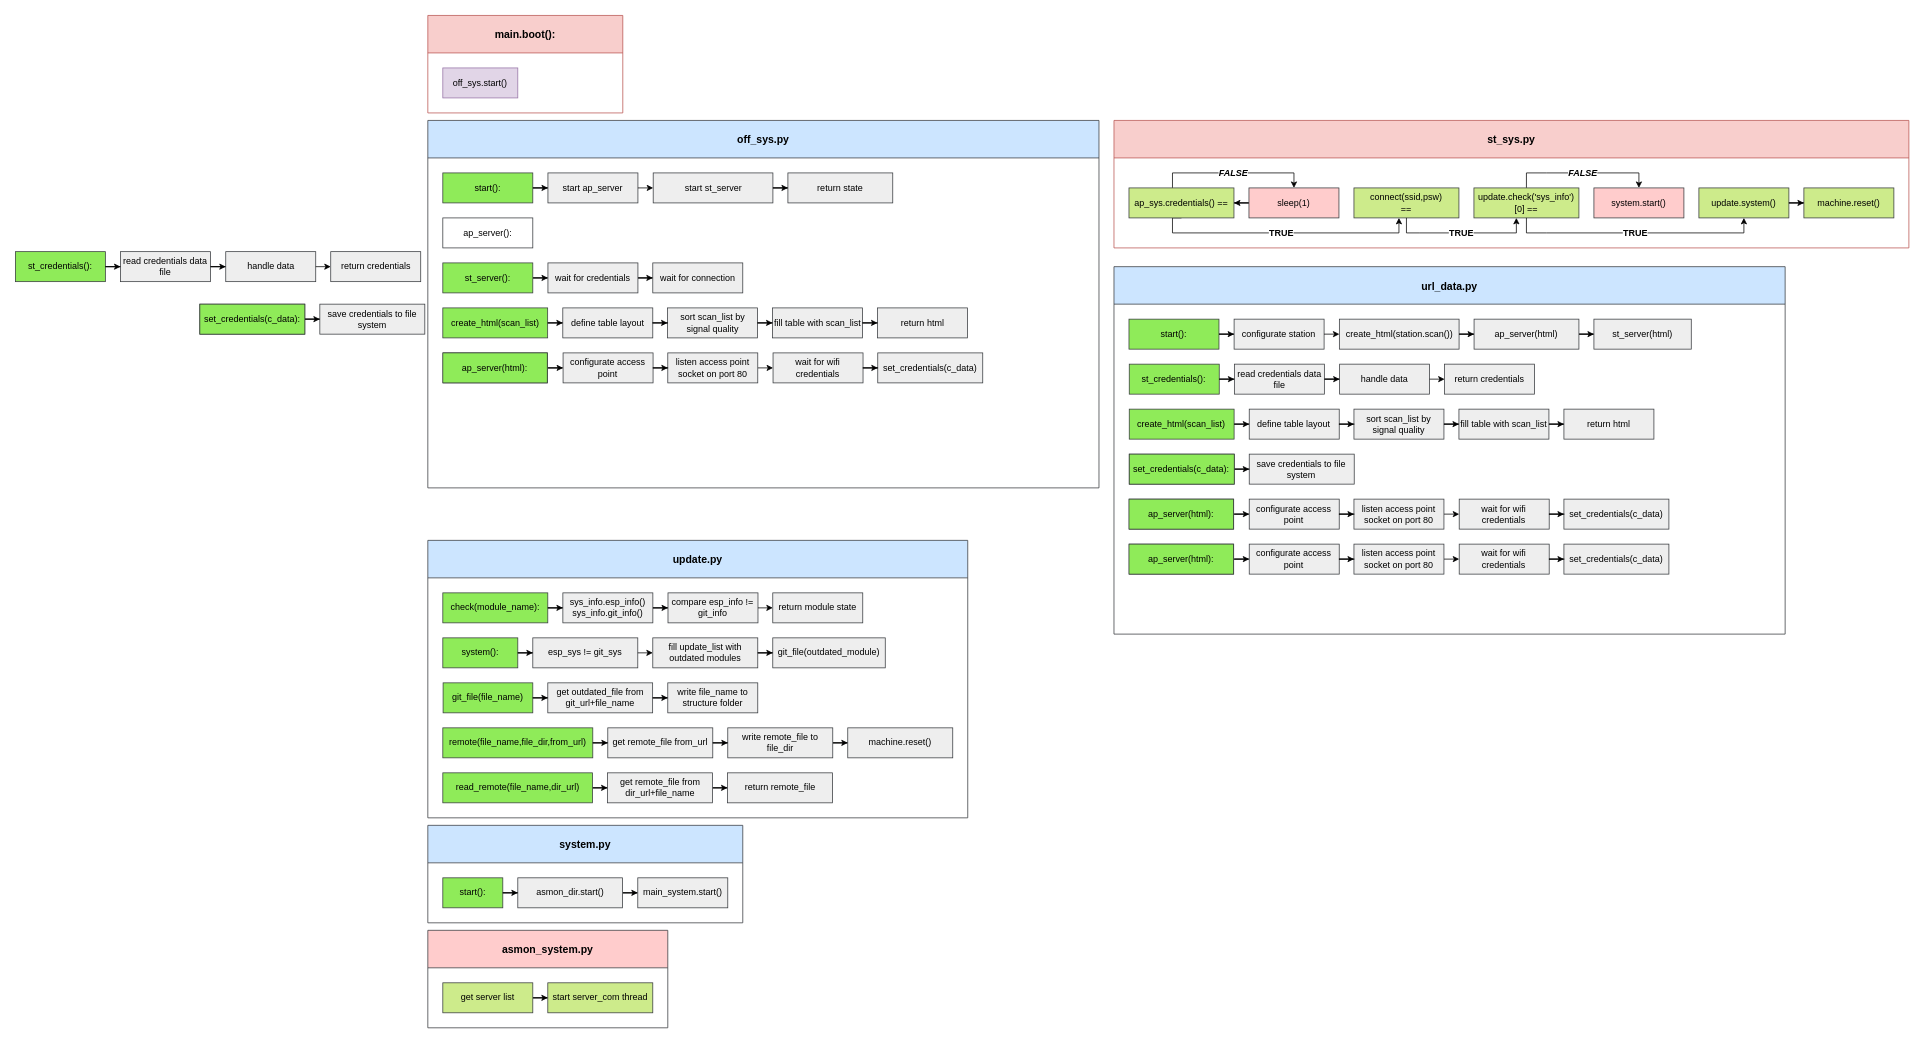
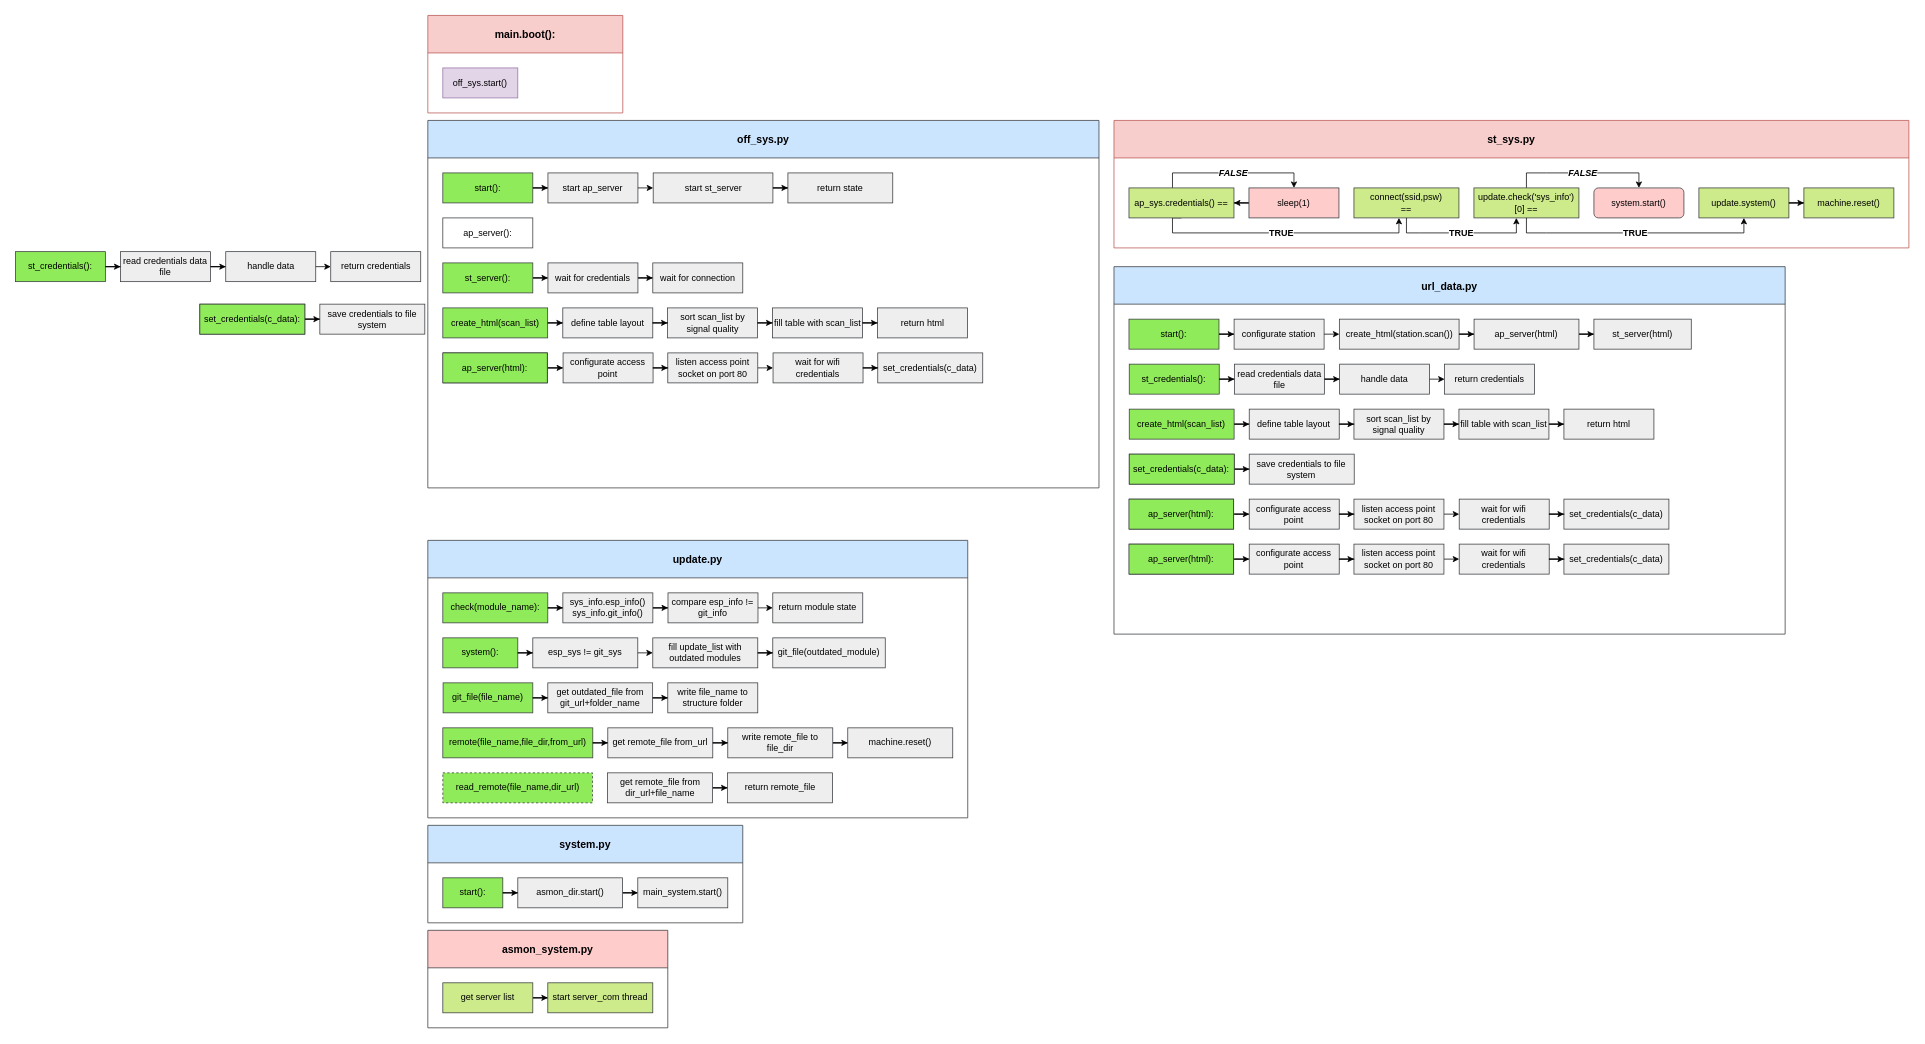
(1639, 203) -> (1639, 203)
(600, 698) -> (600, 698)
(518, 788) -> (518, 788)
(603, 788) -> none
